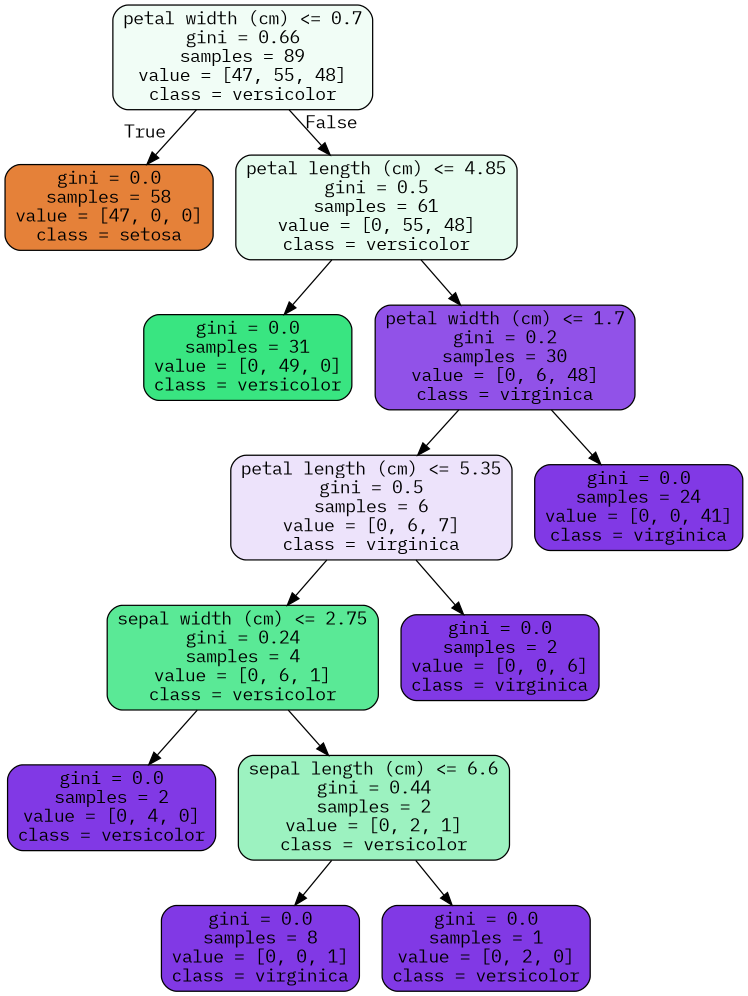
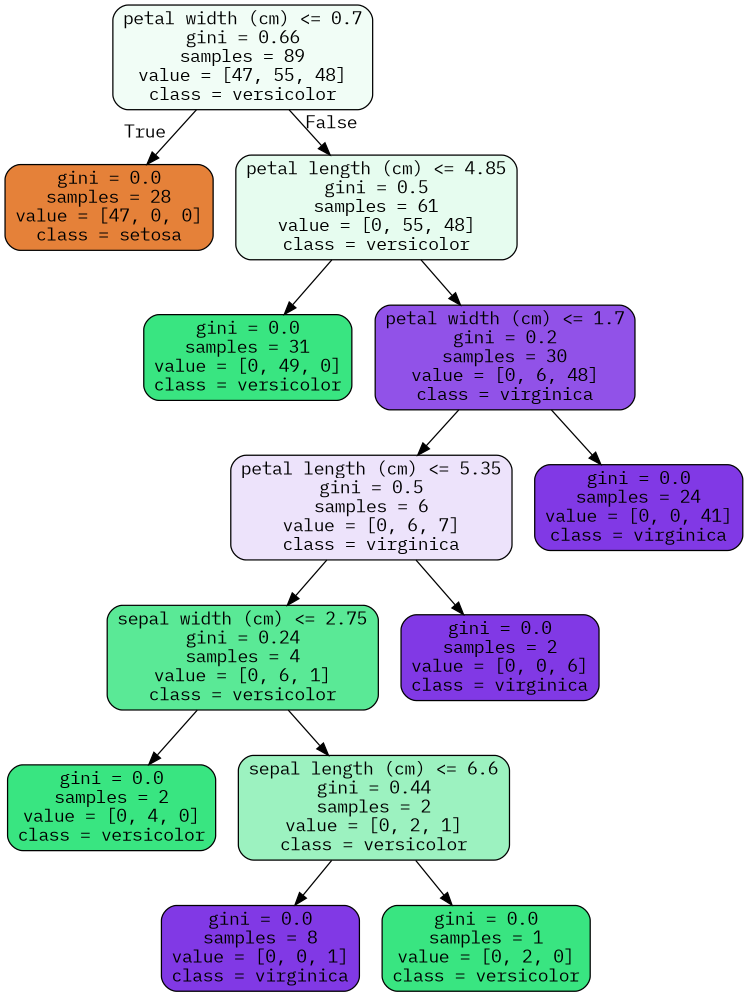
(109, 207) -> (109, 207)
(112, 808) -> (112, 808)
(486, 948) -> (486, 948)
